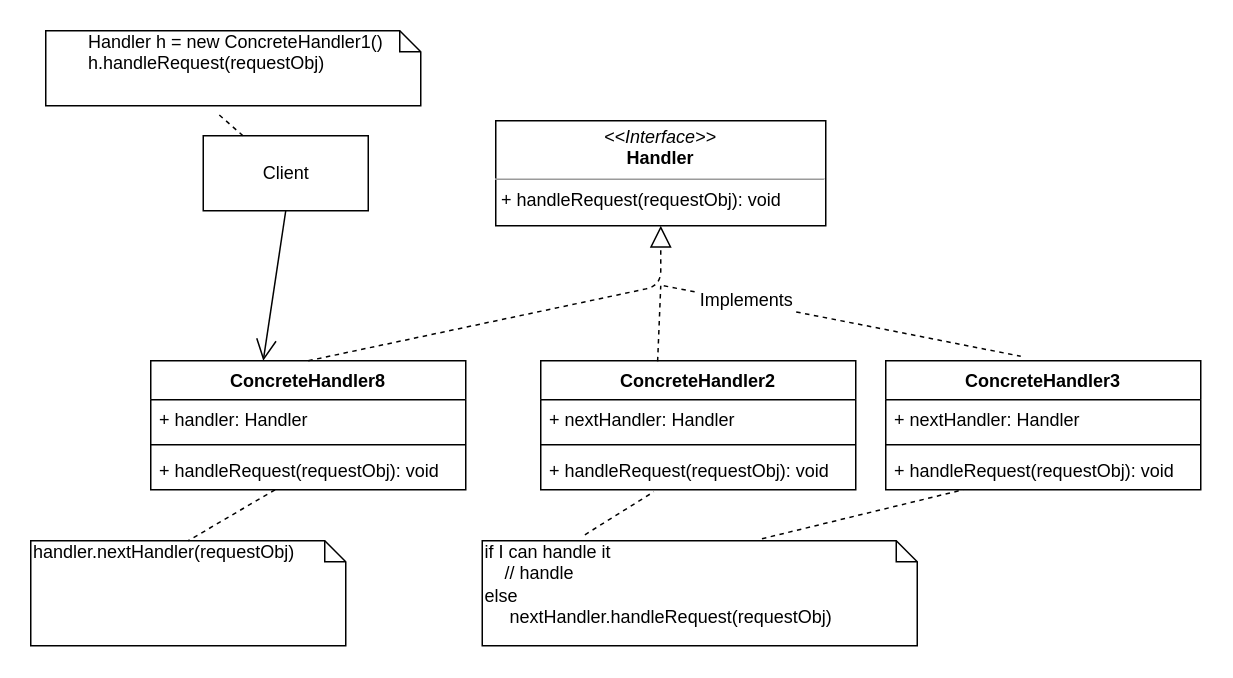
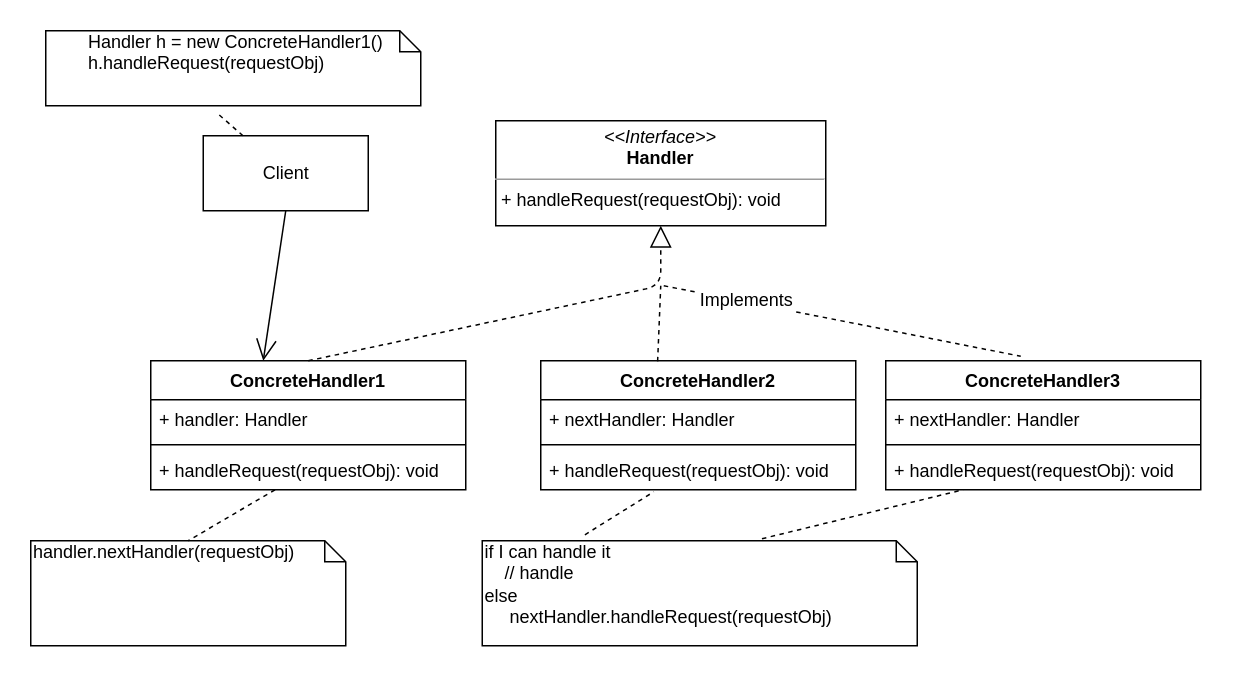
(308, 381) -> (308, 381)
